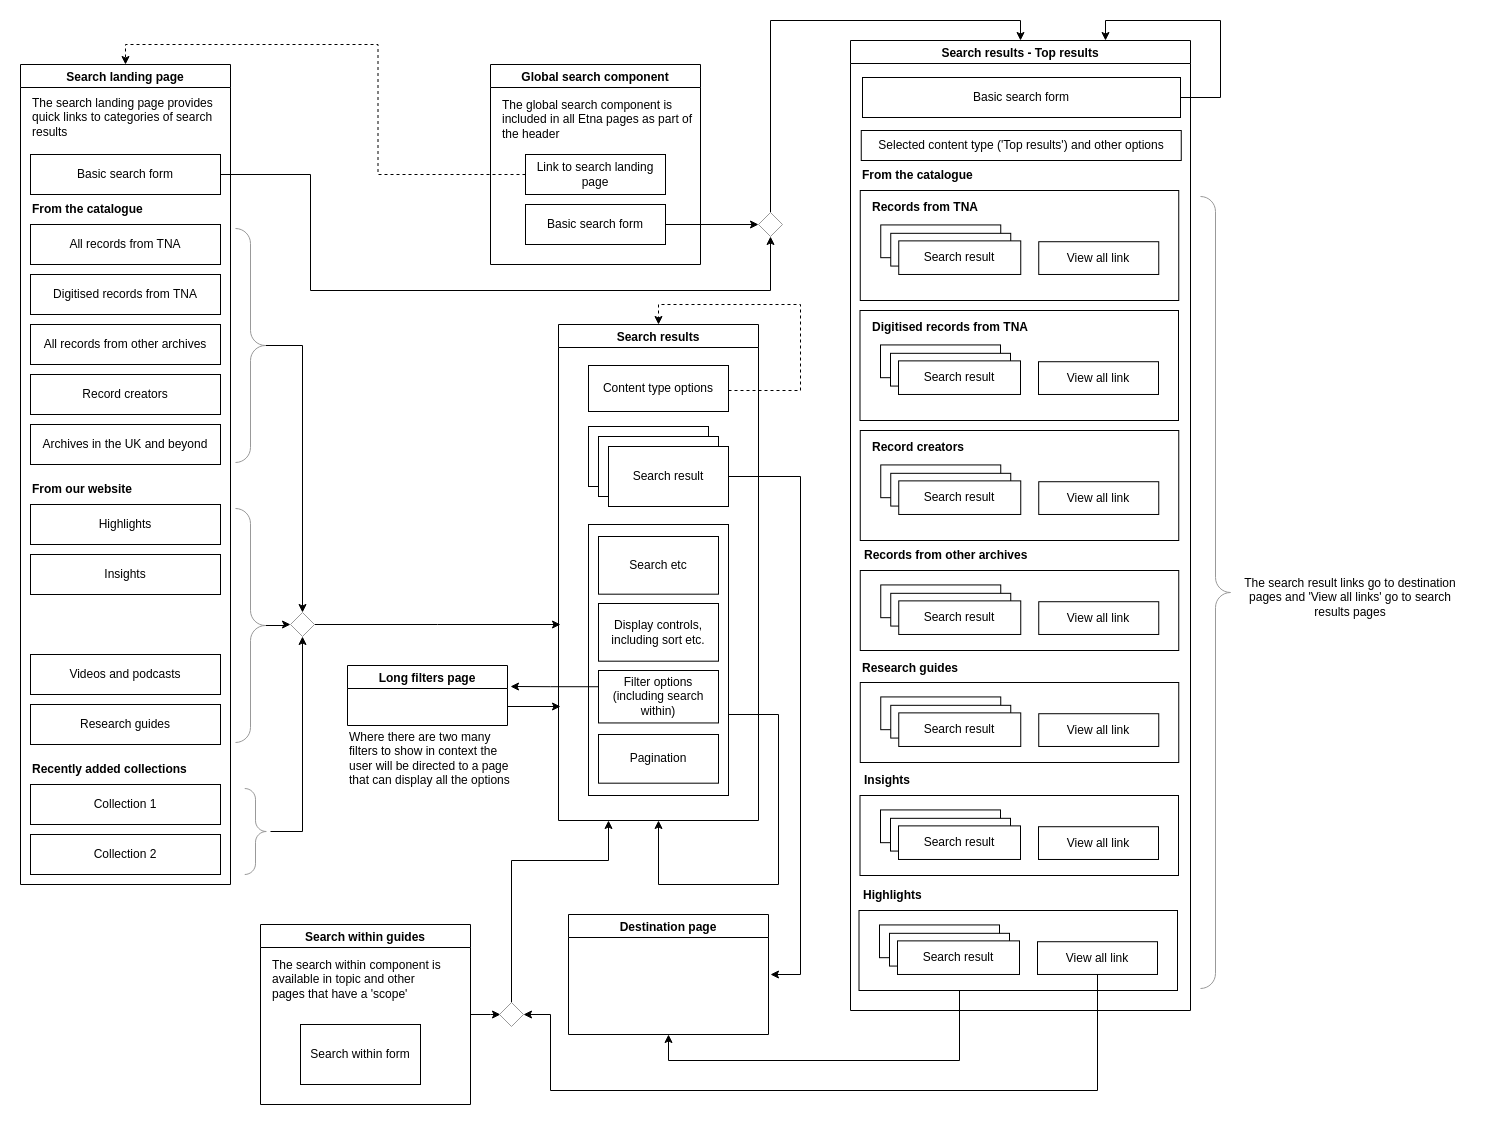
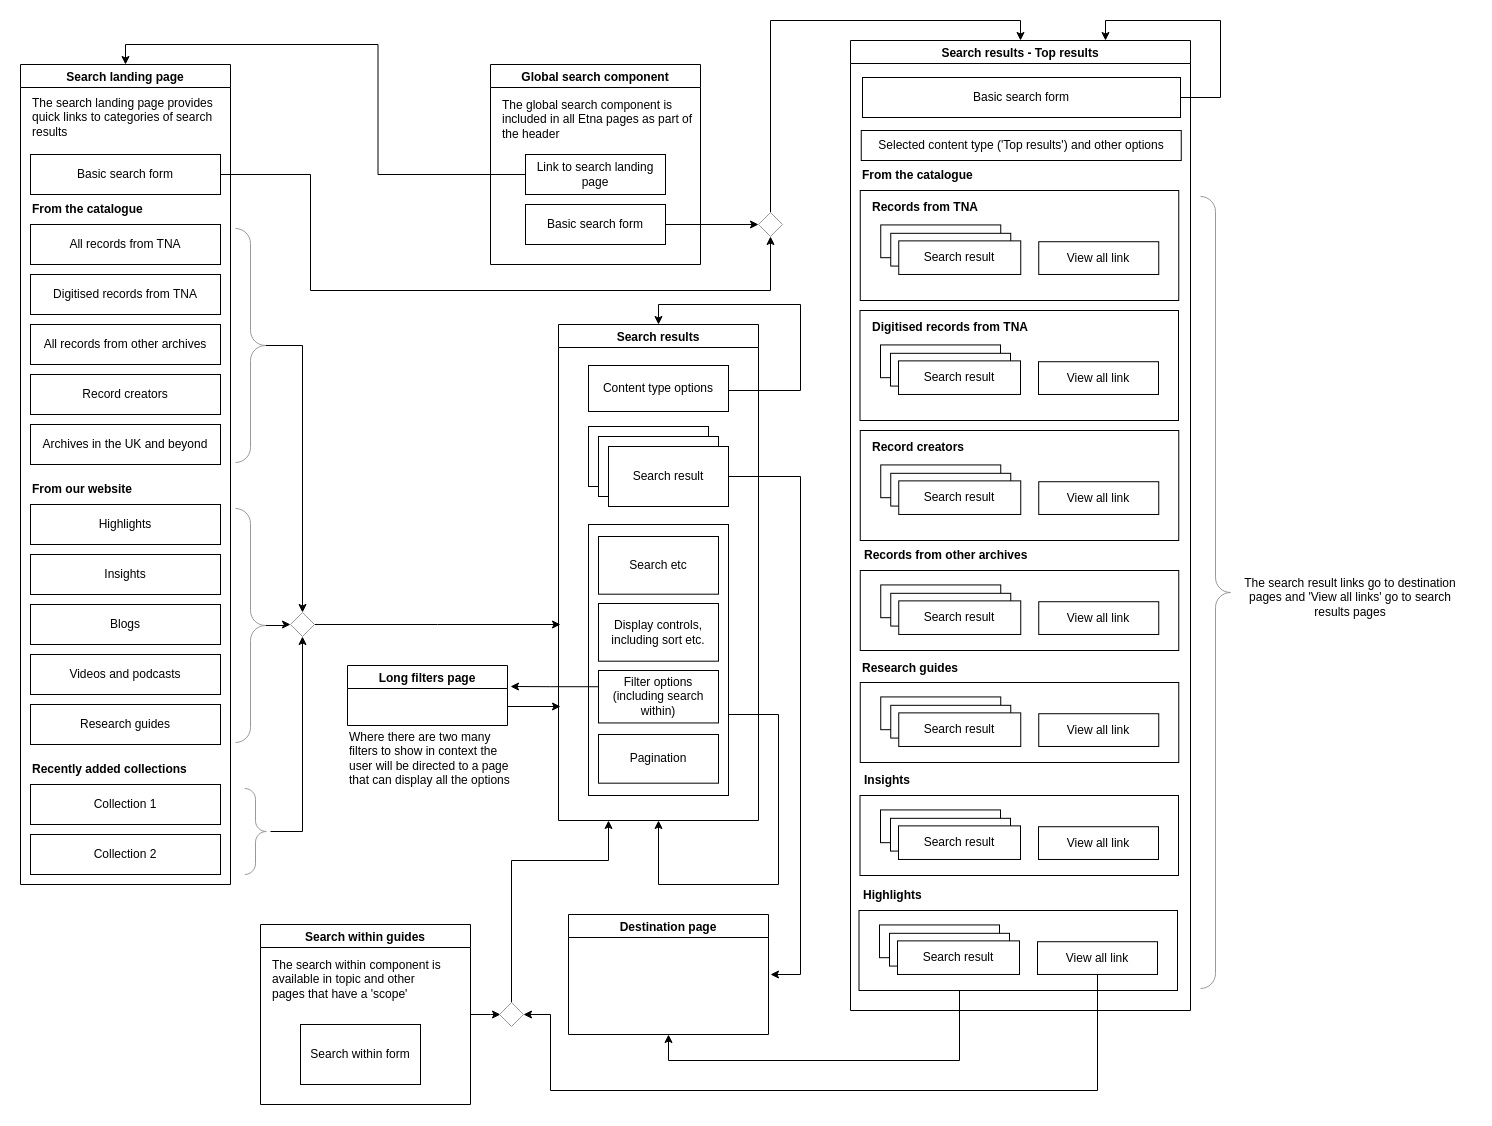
(378, 52) -> (378, 52)
(801, 306) -> (801, 306)
none -> (126, 625)
